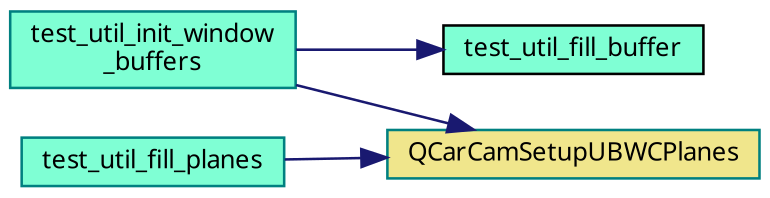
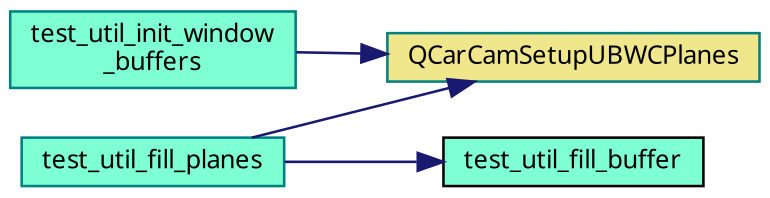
(357, 50) -> (351, 162)
